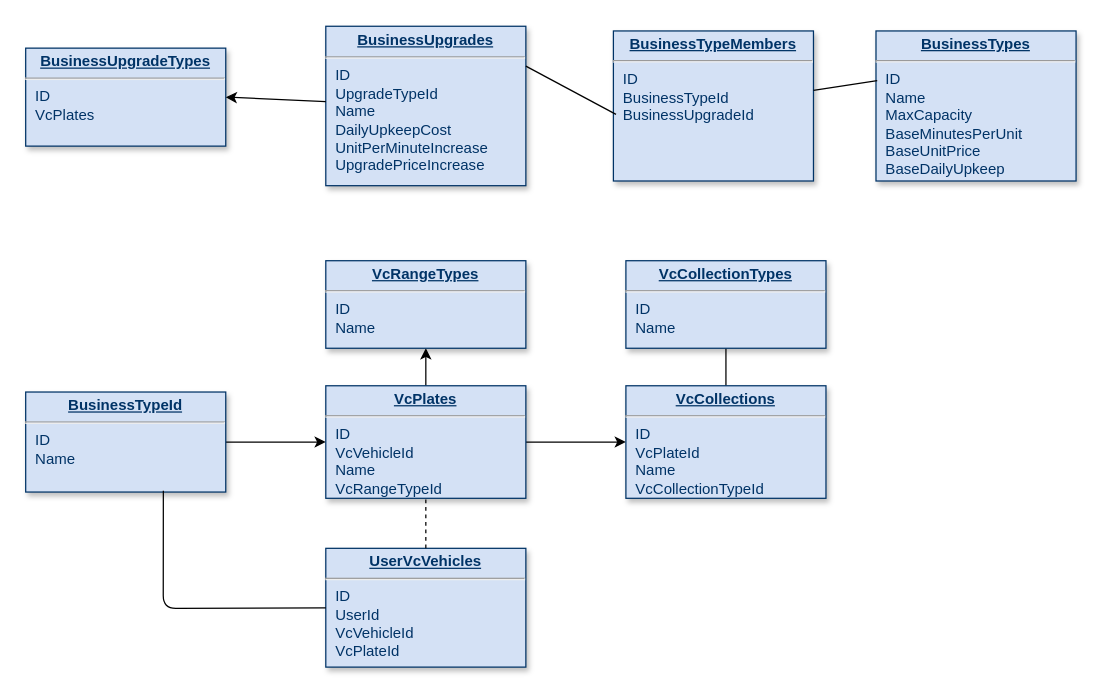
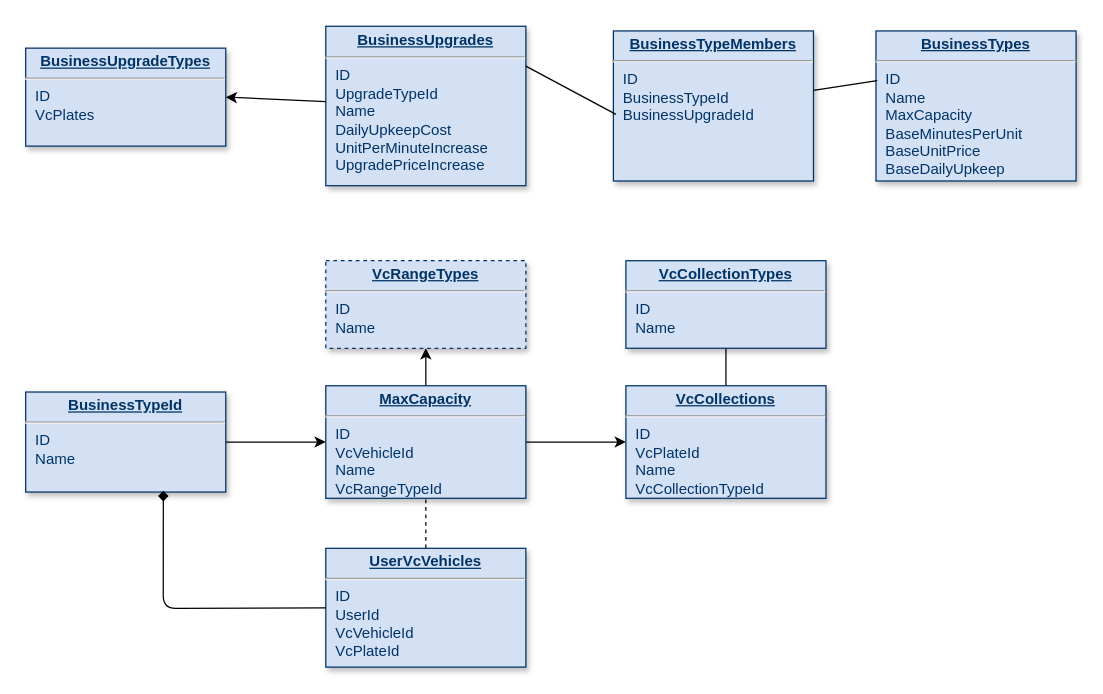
(426, 304) -> (426, 304)
(380, 431) -> (380, 431)
(163, 496) -> (163, 501)
